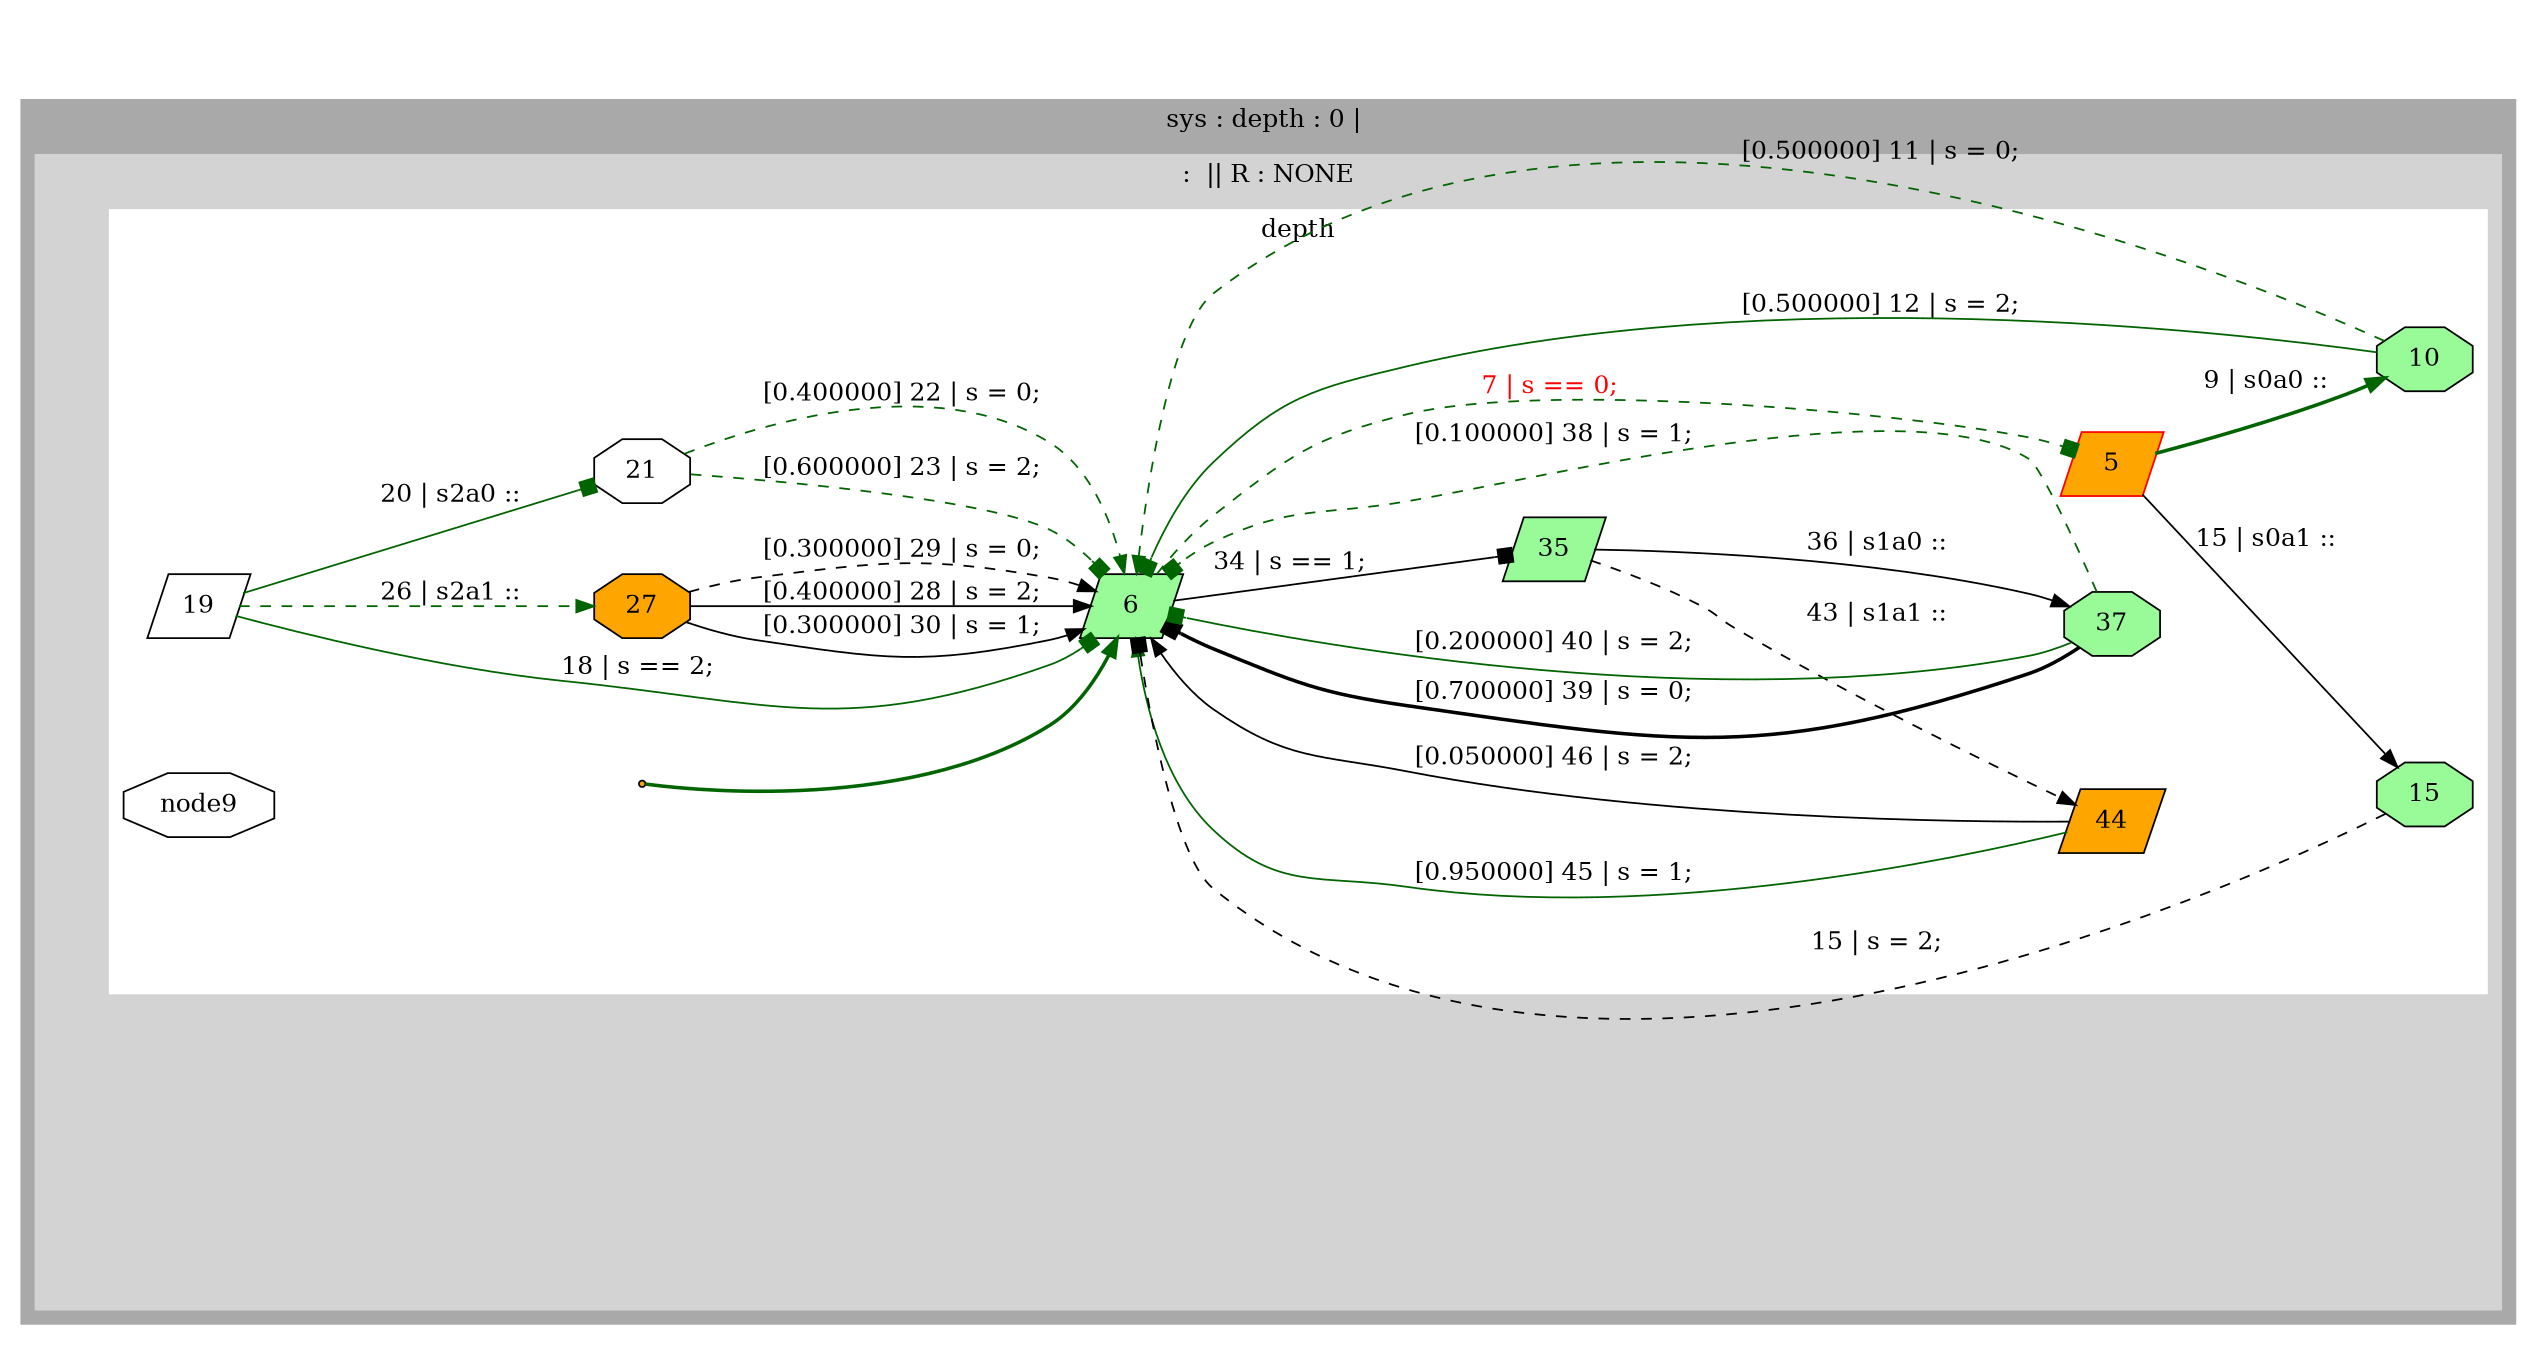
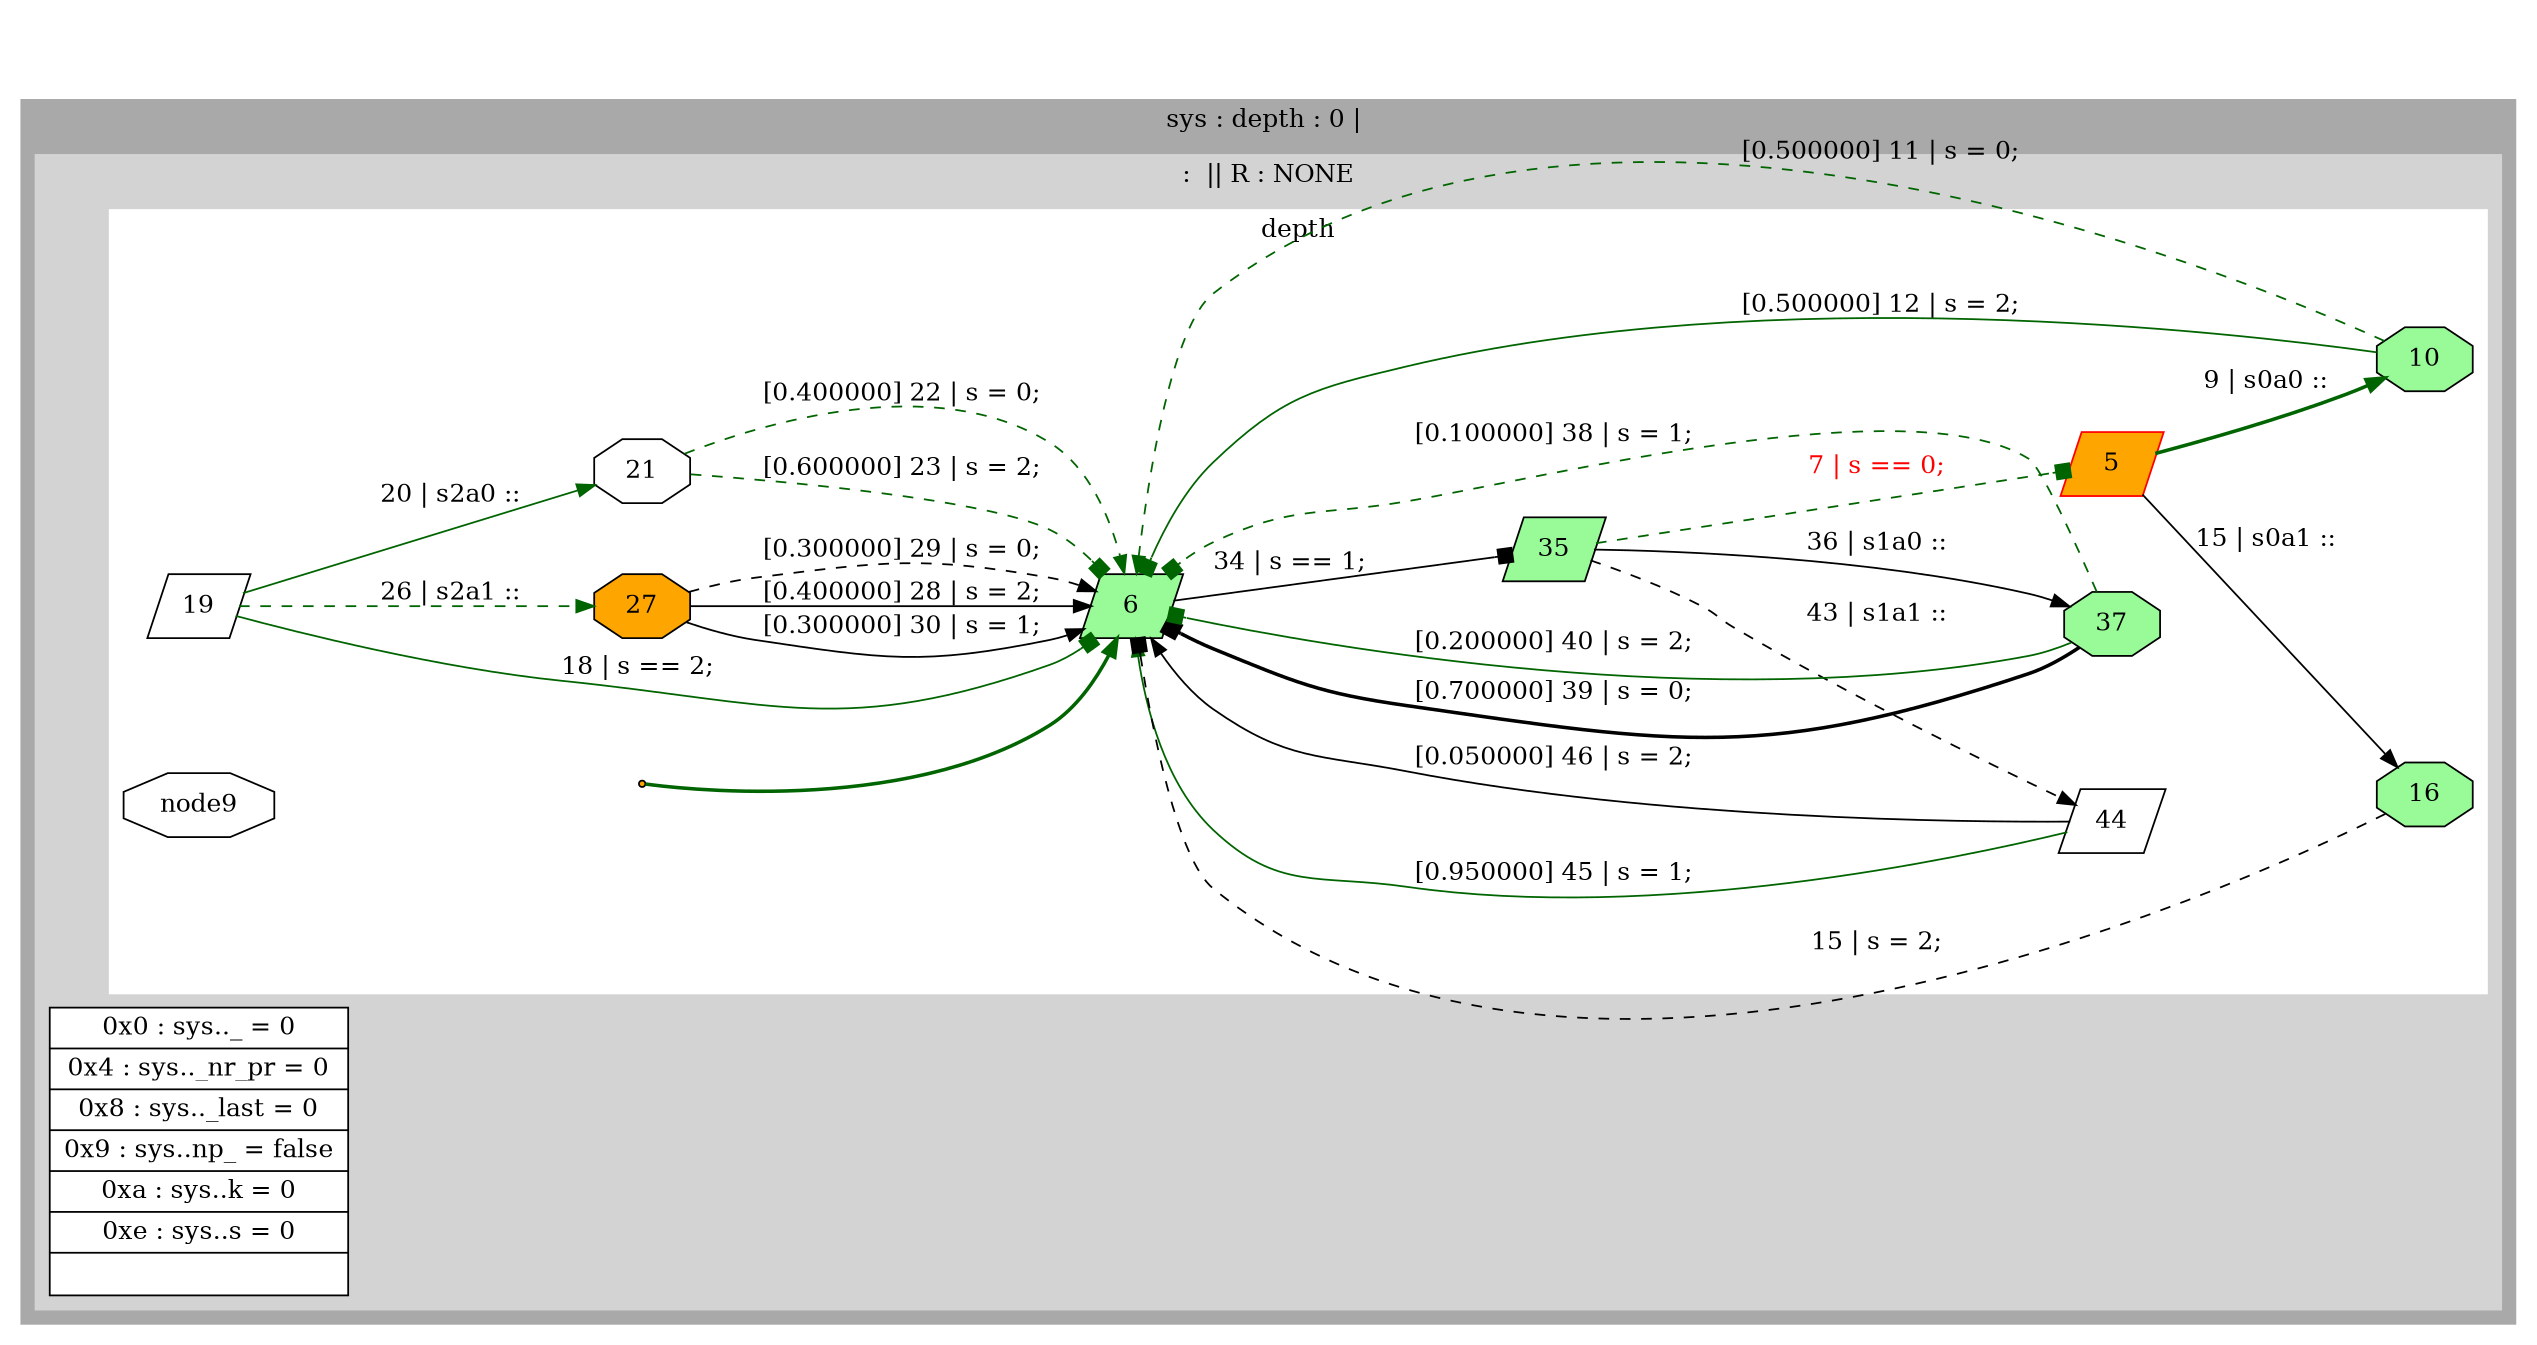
(1583, 400) -> (1824, 508)
(410, 542) -> (410, 542)
(2425, 794) -> (2425, 794)
(2112, 821) -> (2112, 821)
none -> (199, 1152)
